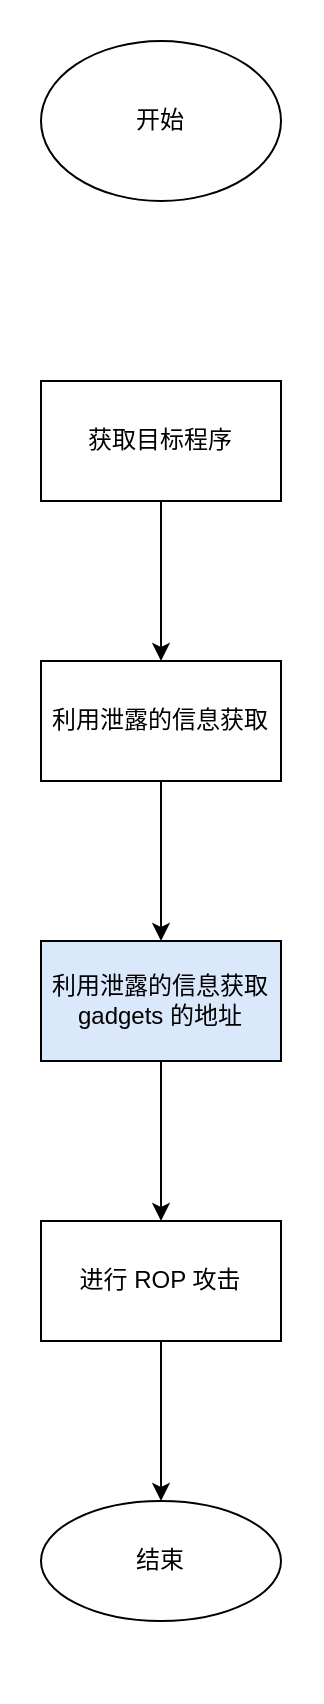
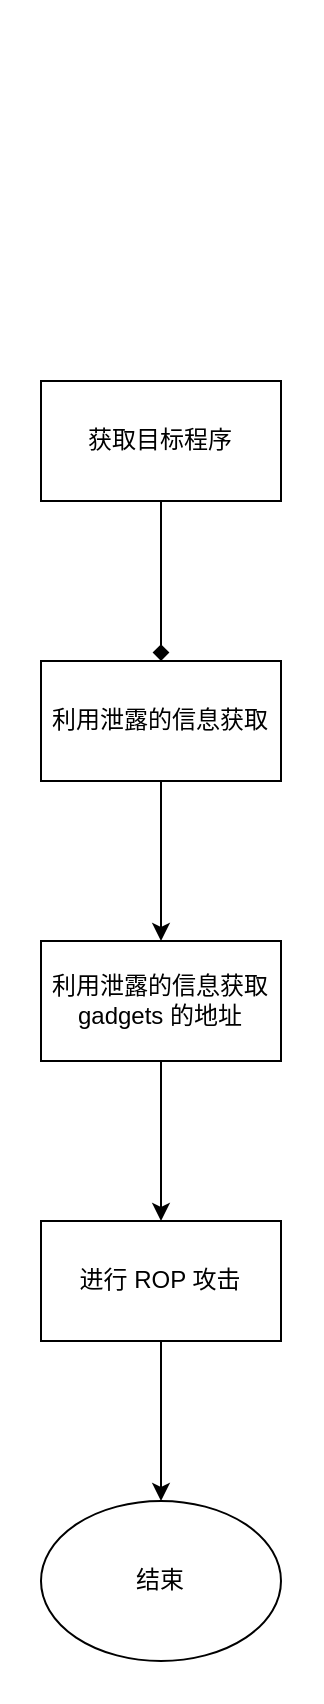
(161, 121) -> none
(161, 646) -> (161, 645)
(161, 1001) -> (161, 1001)
(161, 1561) -> (161, 1581)
